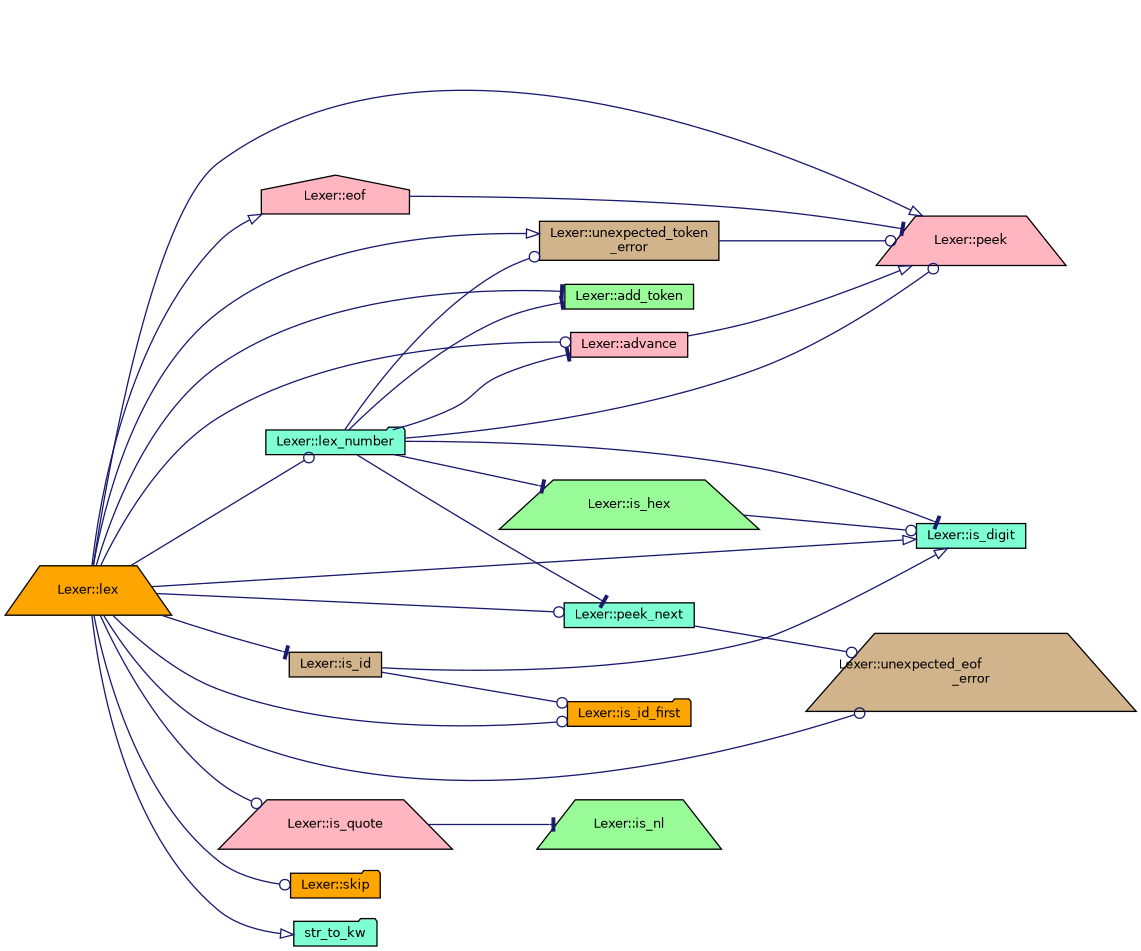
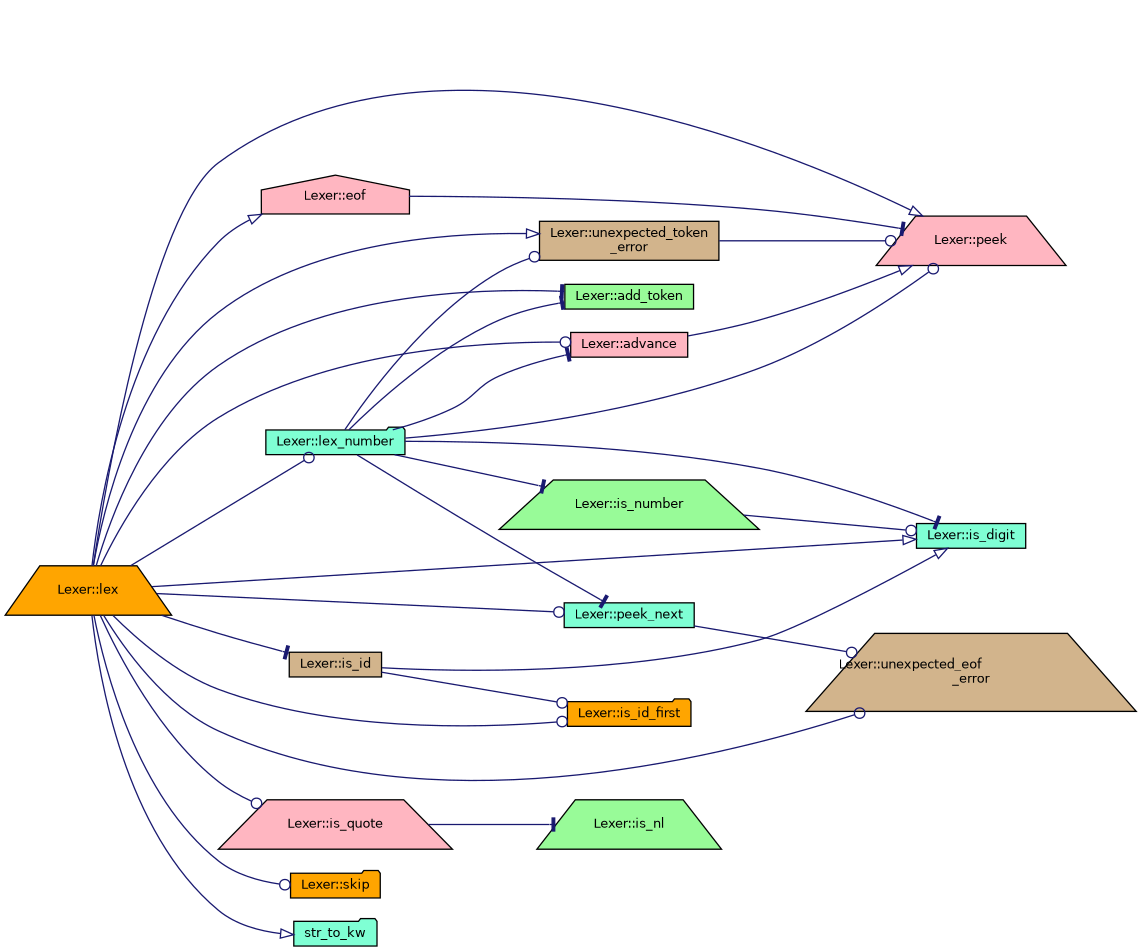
(629, 505) -> (629, 505)
